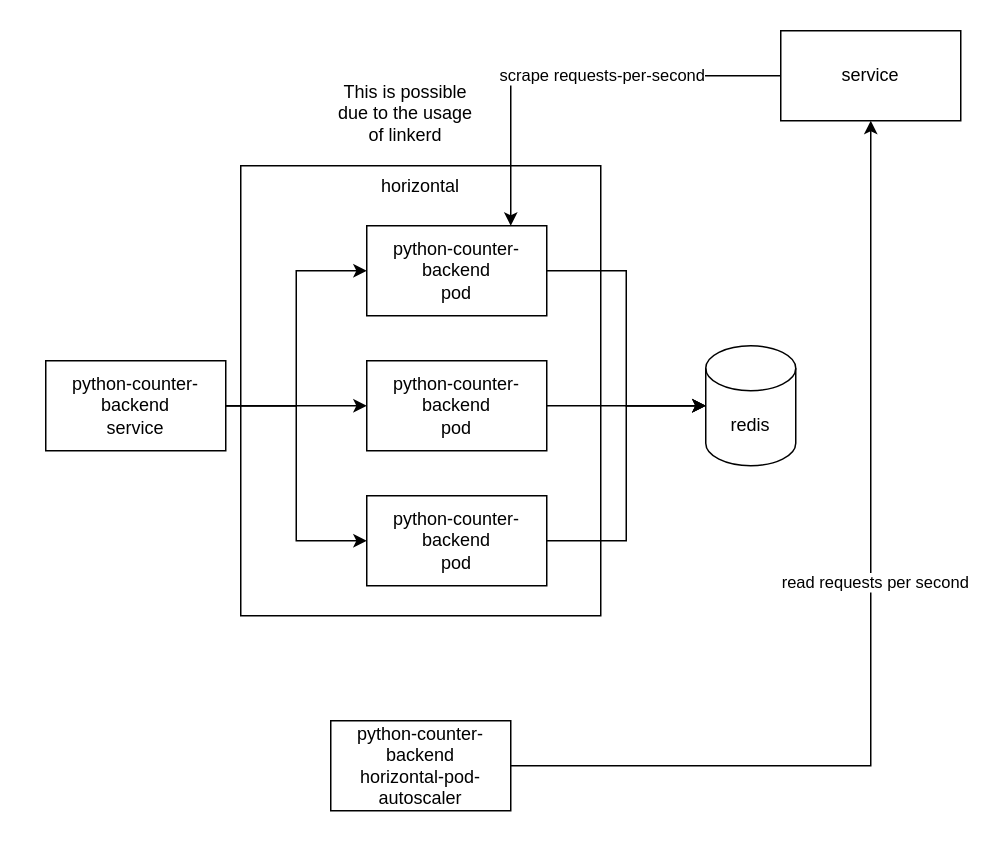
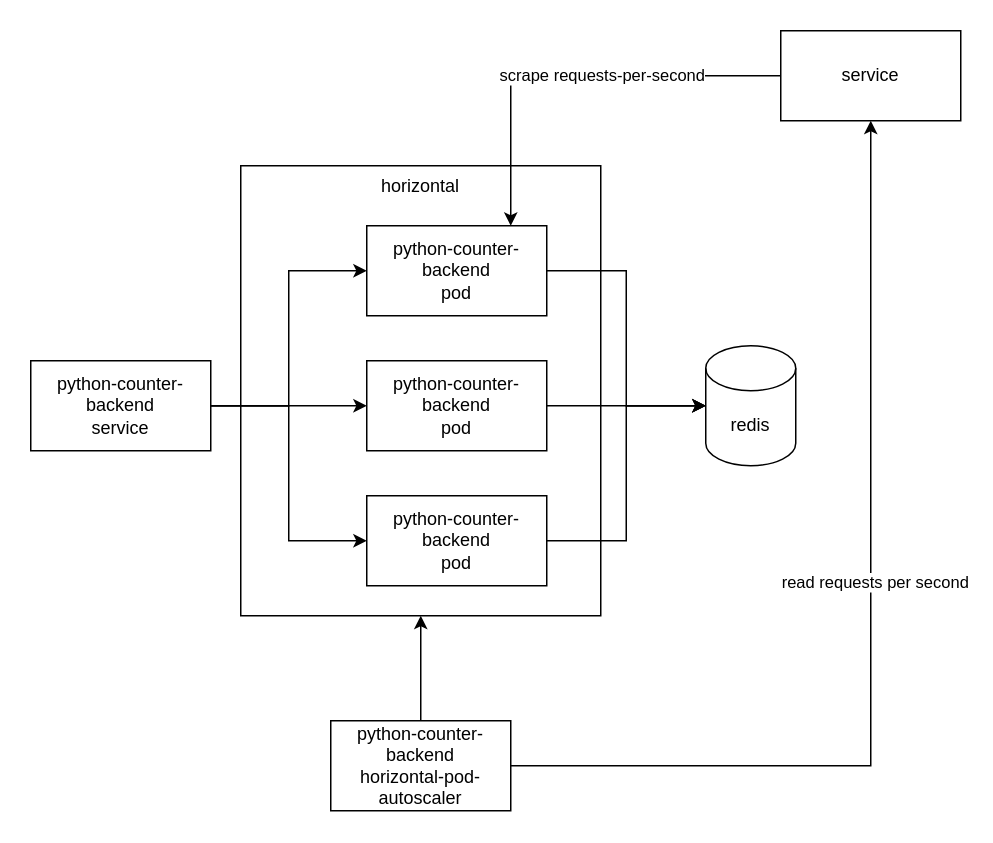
(406, 113) -> none
(136, 406) -> (121, 406)
none -> (421, 674)
